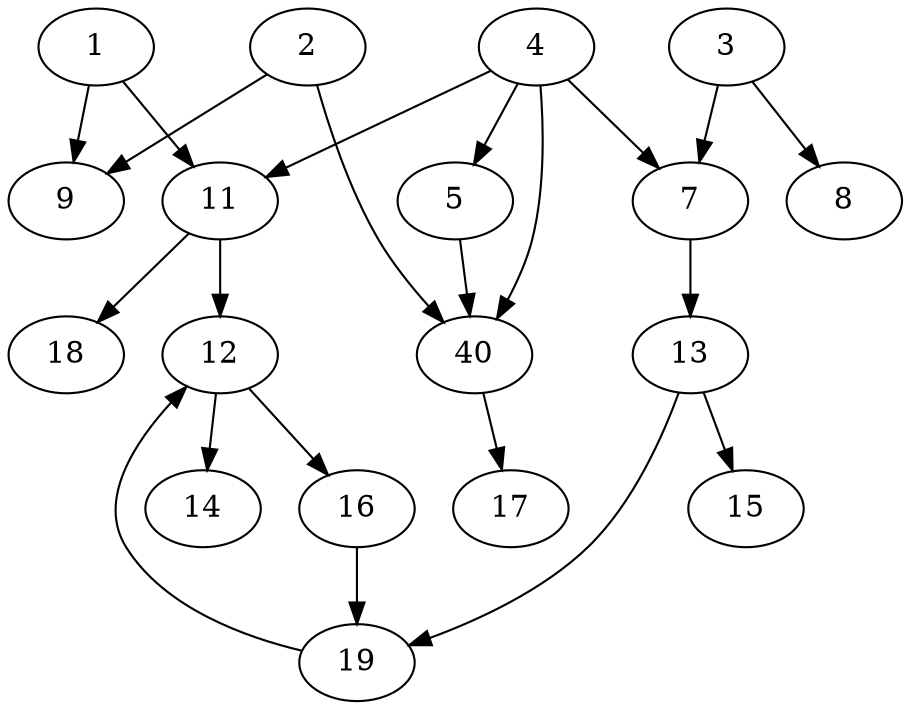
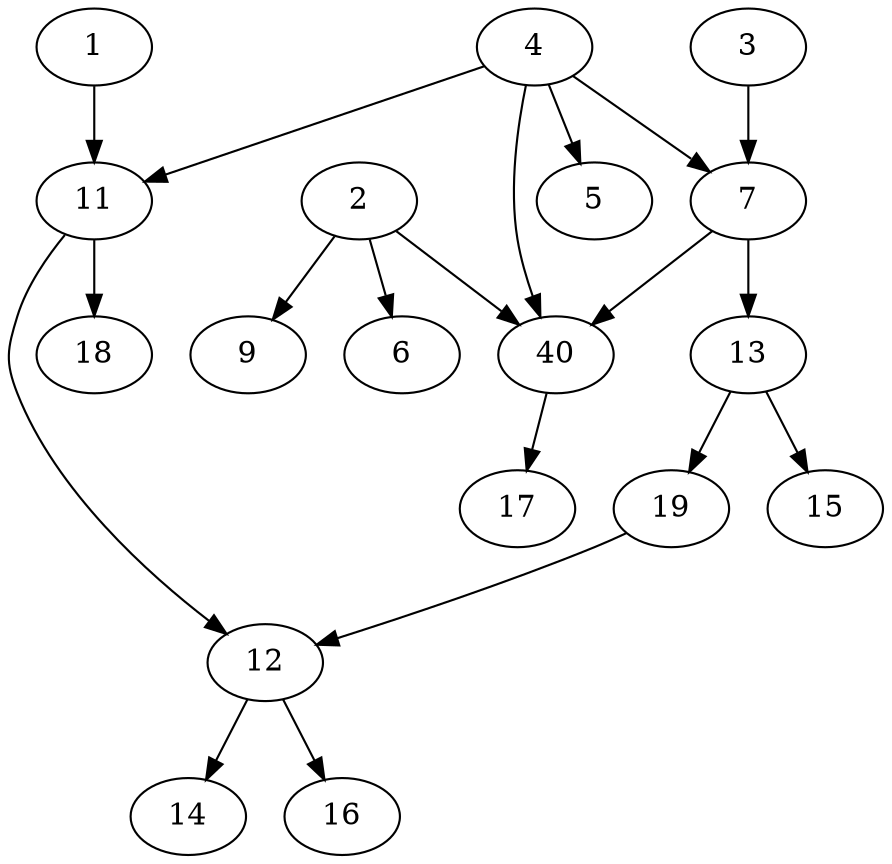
(83, 113) -> none
(844, 201) -> none
(463, 267) -> (661, 271)
none -> (402, 355)
(357, 575) -> none
